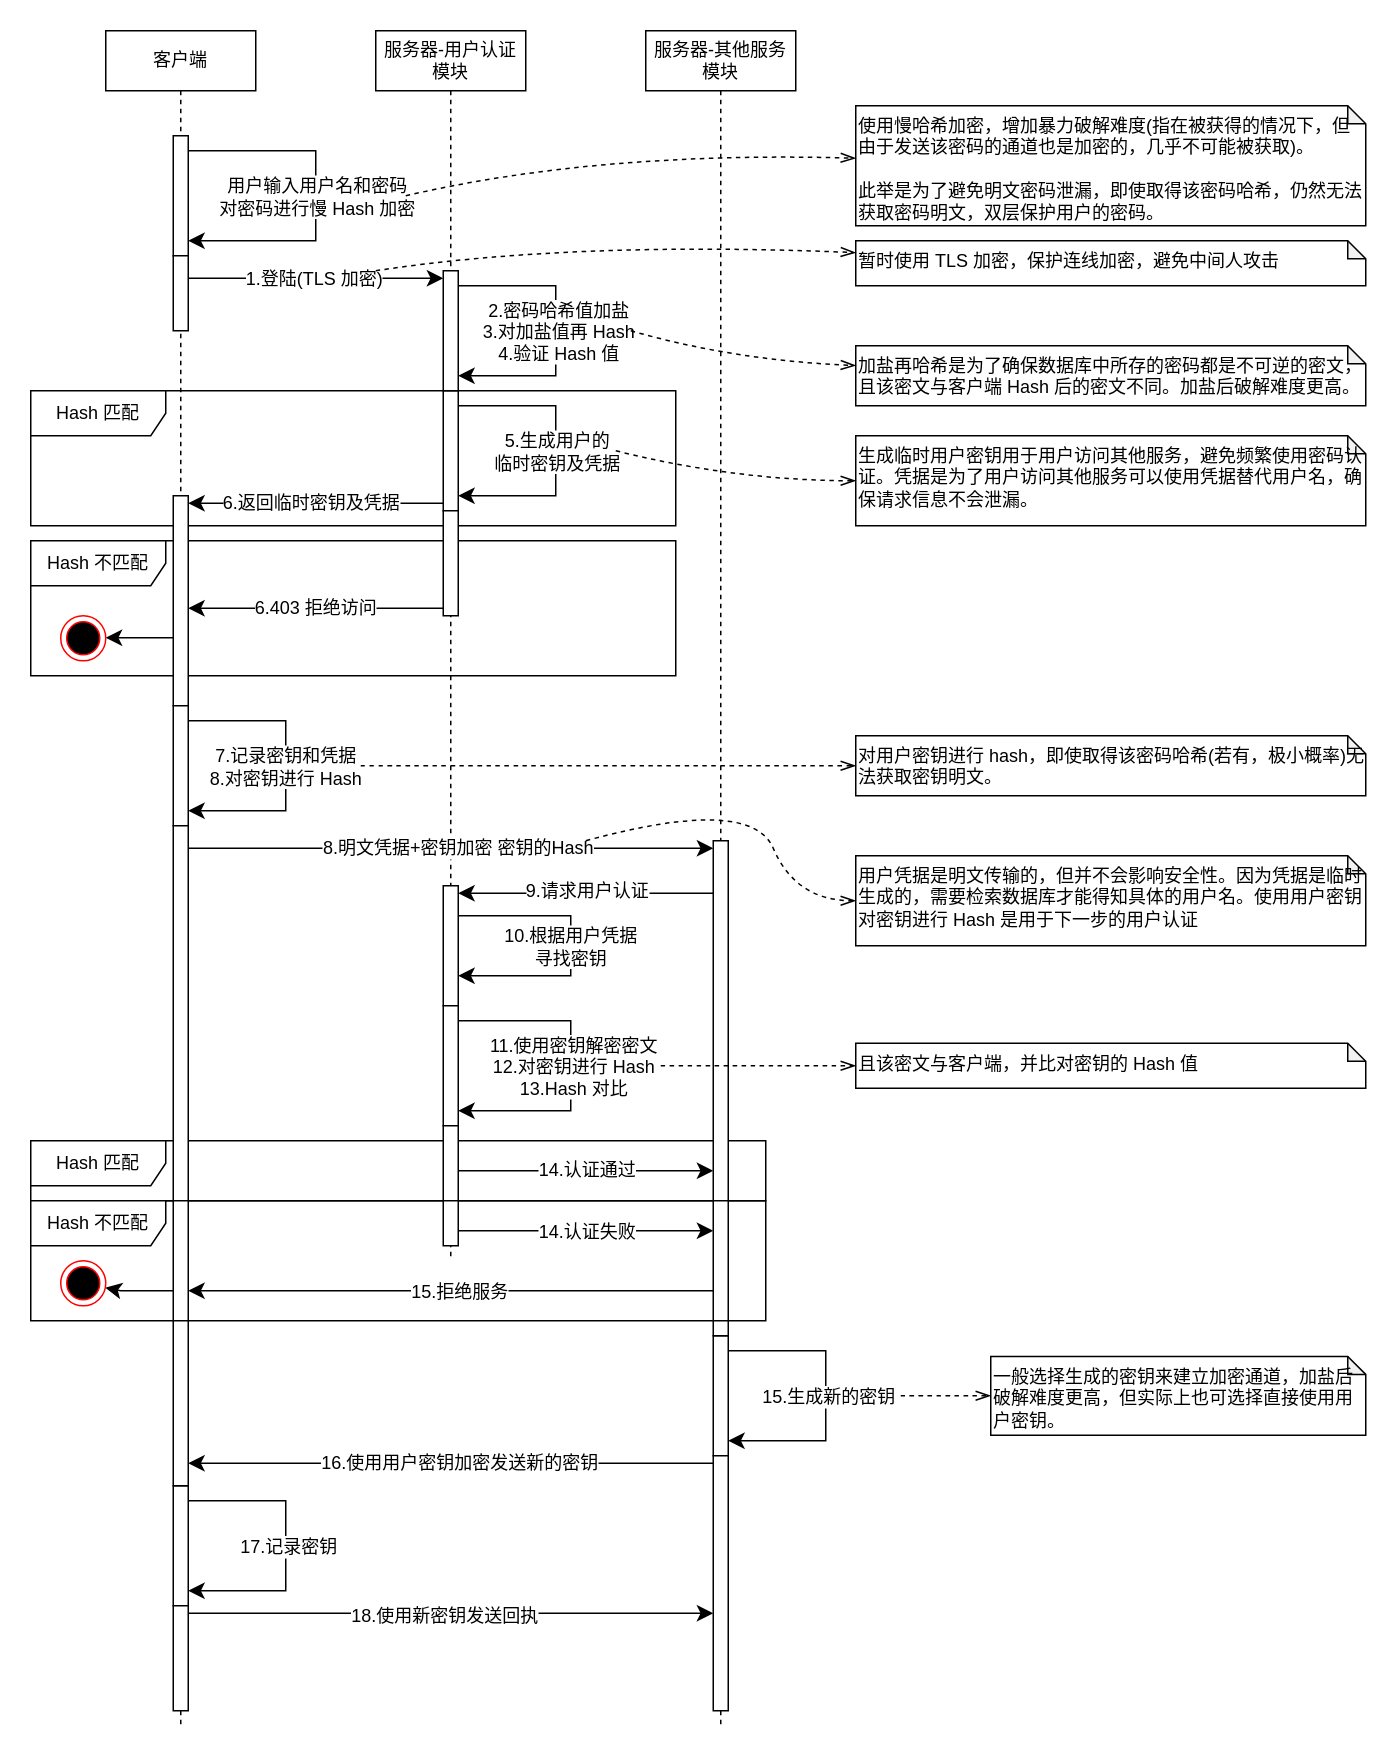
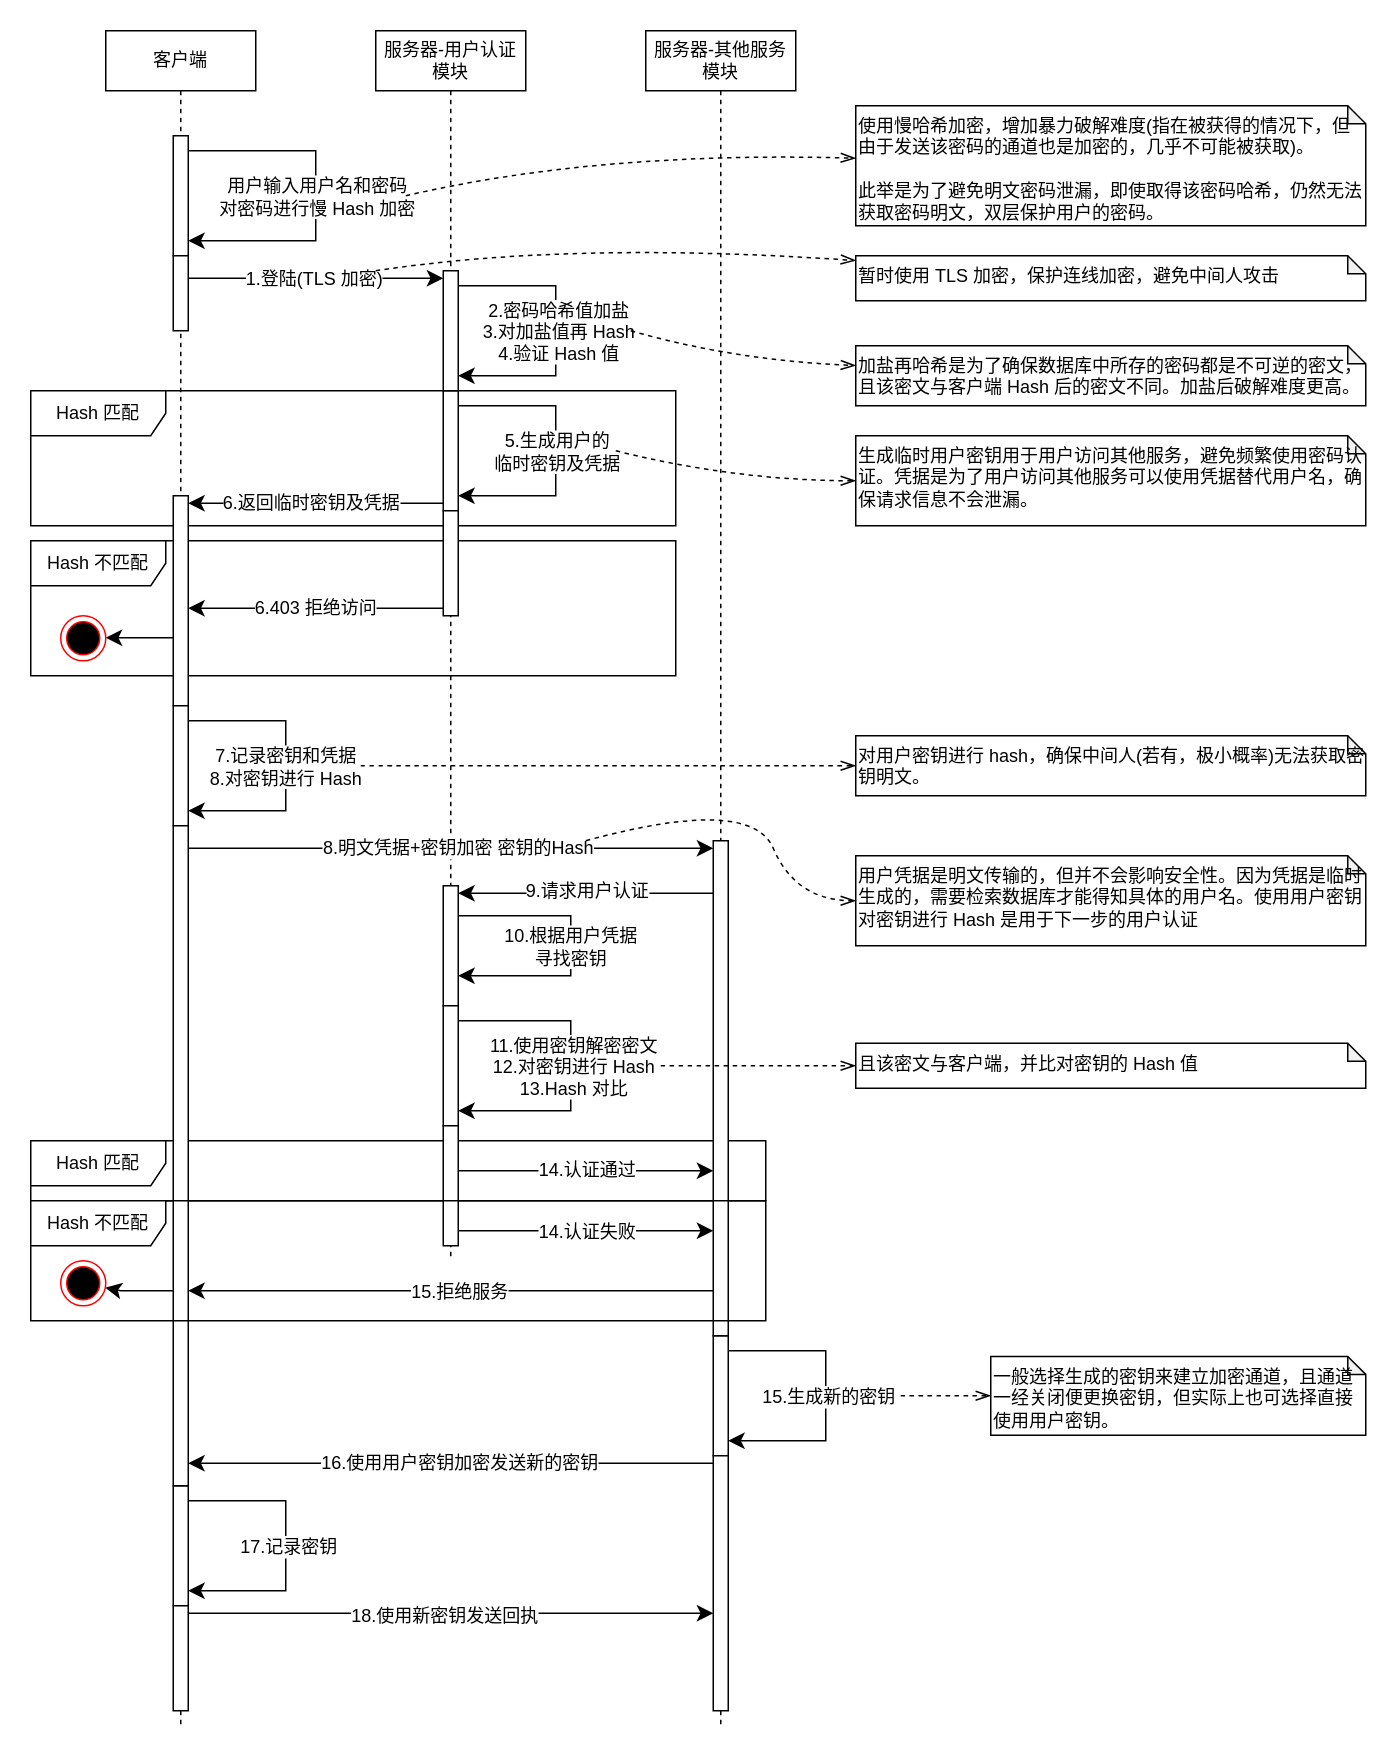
(1111, 263) -> (1111, 278)
(1112, 768) -> (1112, 768)
(1180, 1400) -> (1180, 1400)
